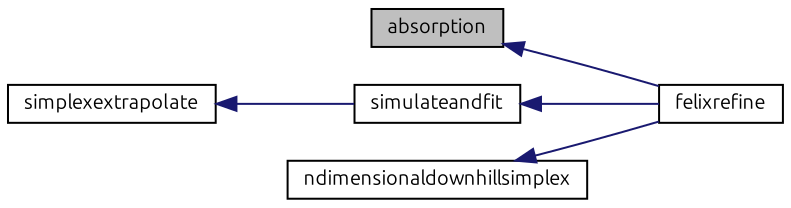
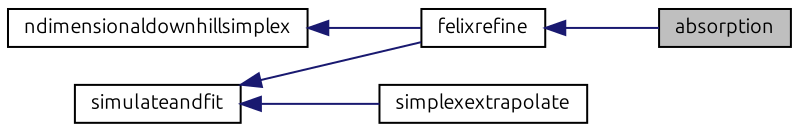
(591, 67) -> (612, 28)
(295, 104) -> (320, 104)
